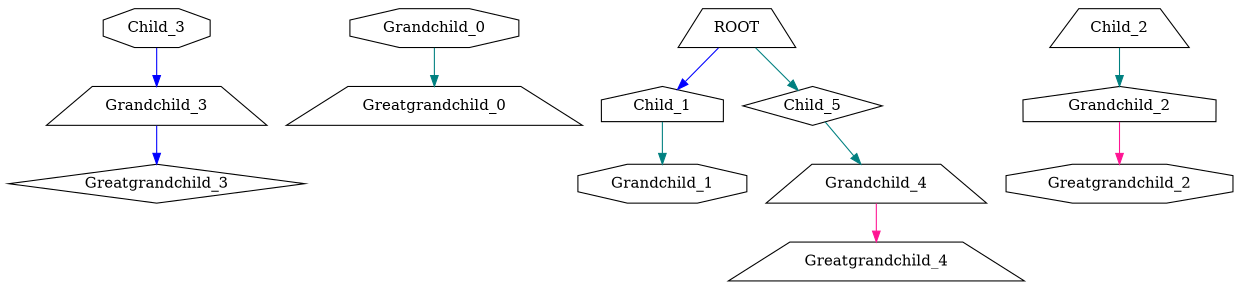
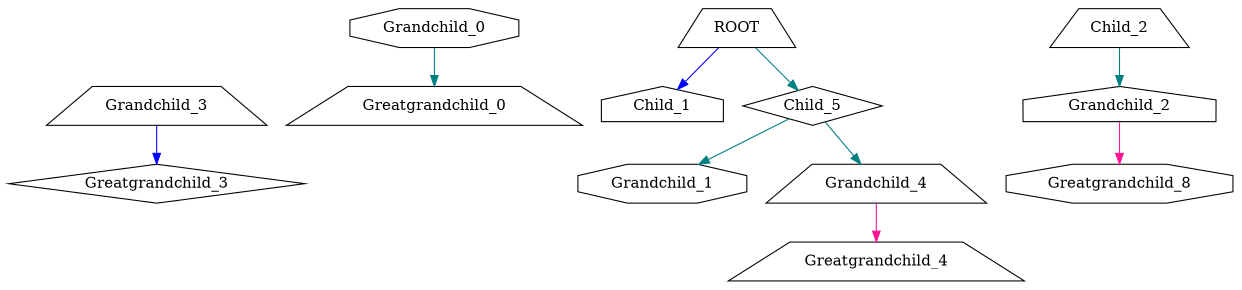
(157, 28) -> none
(662, 138) -> (749, 139)
(1120, 184) -> (1120, 184)
